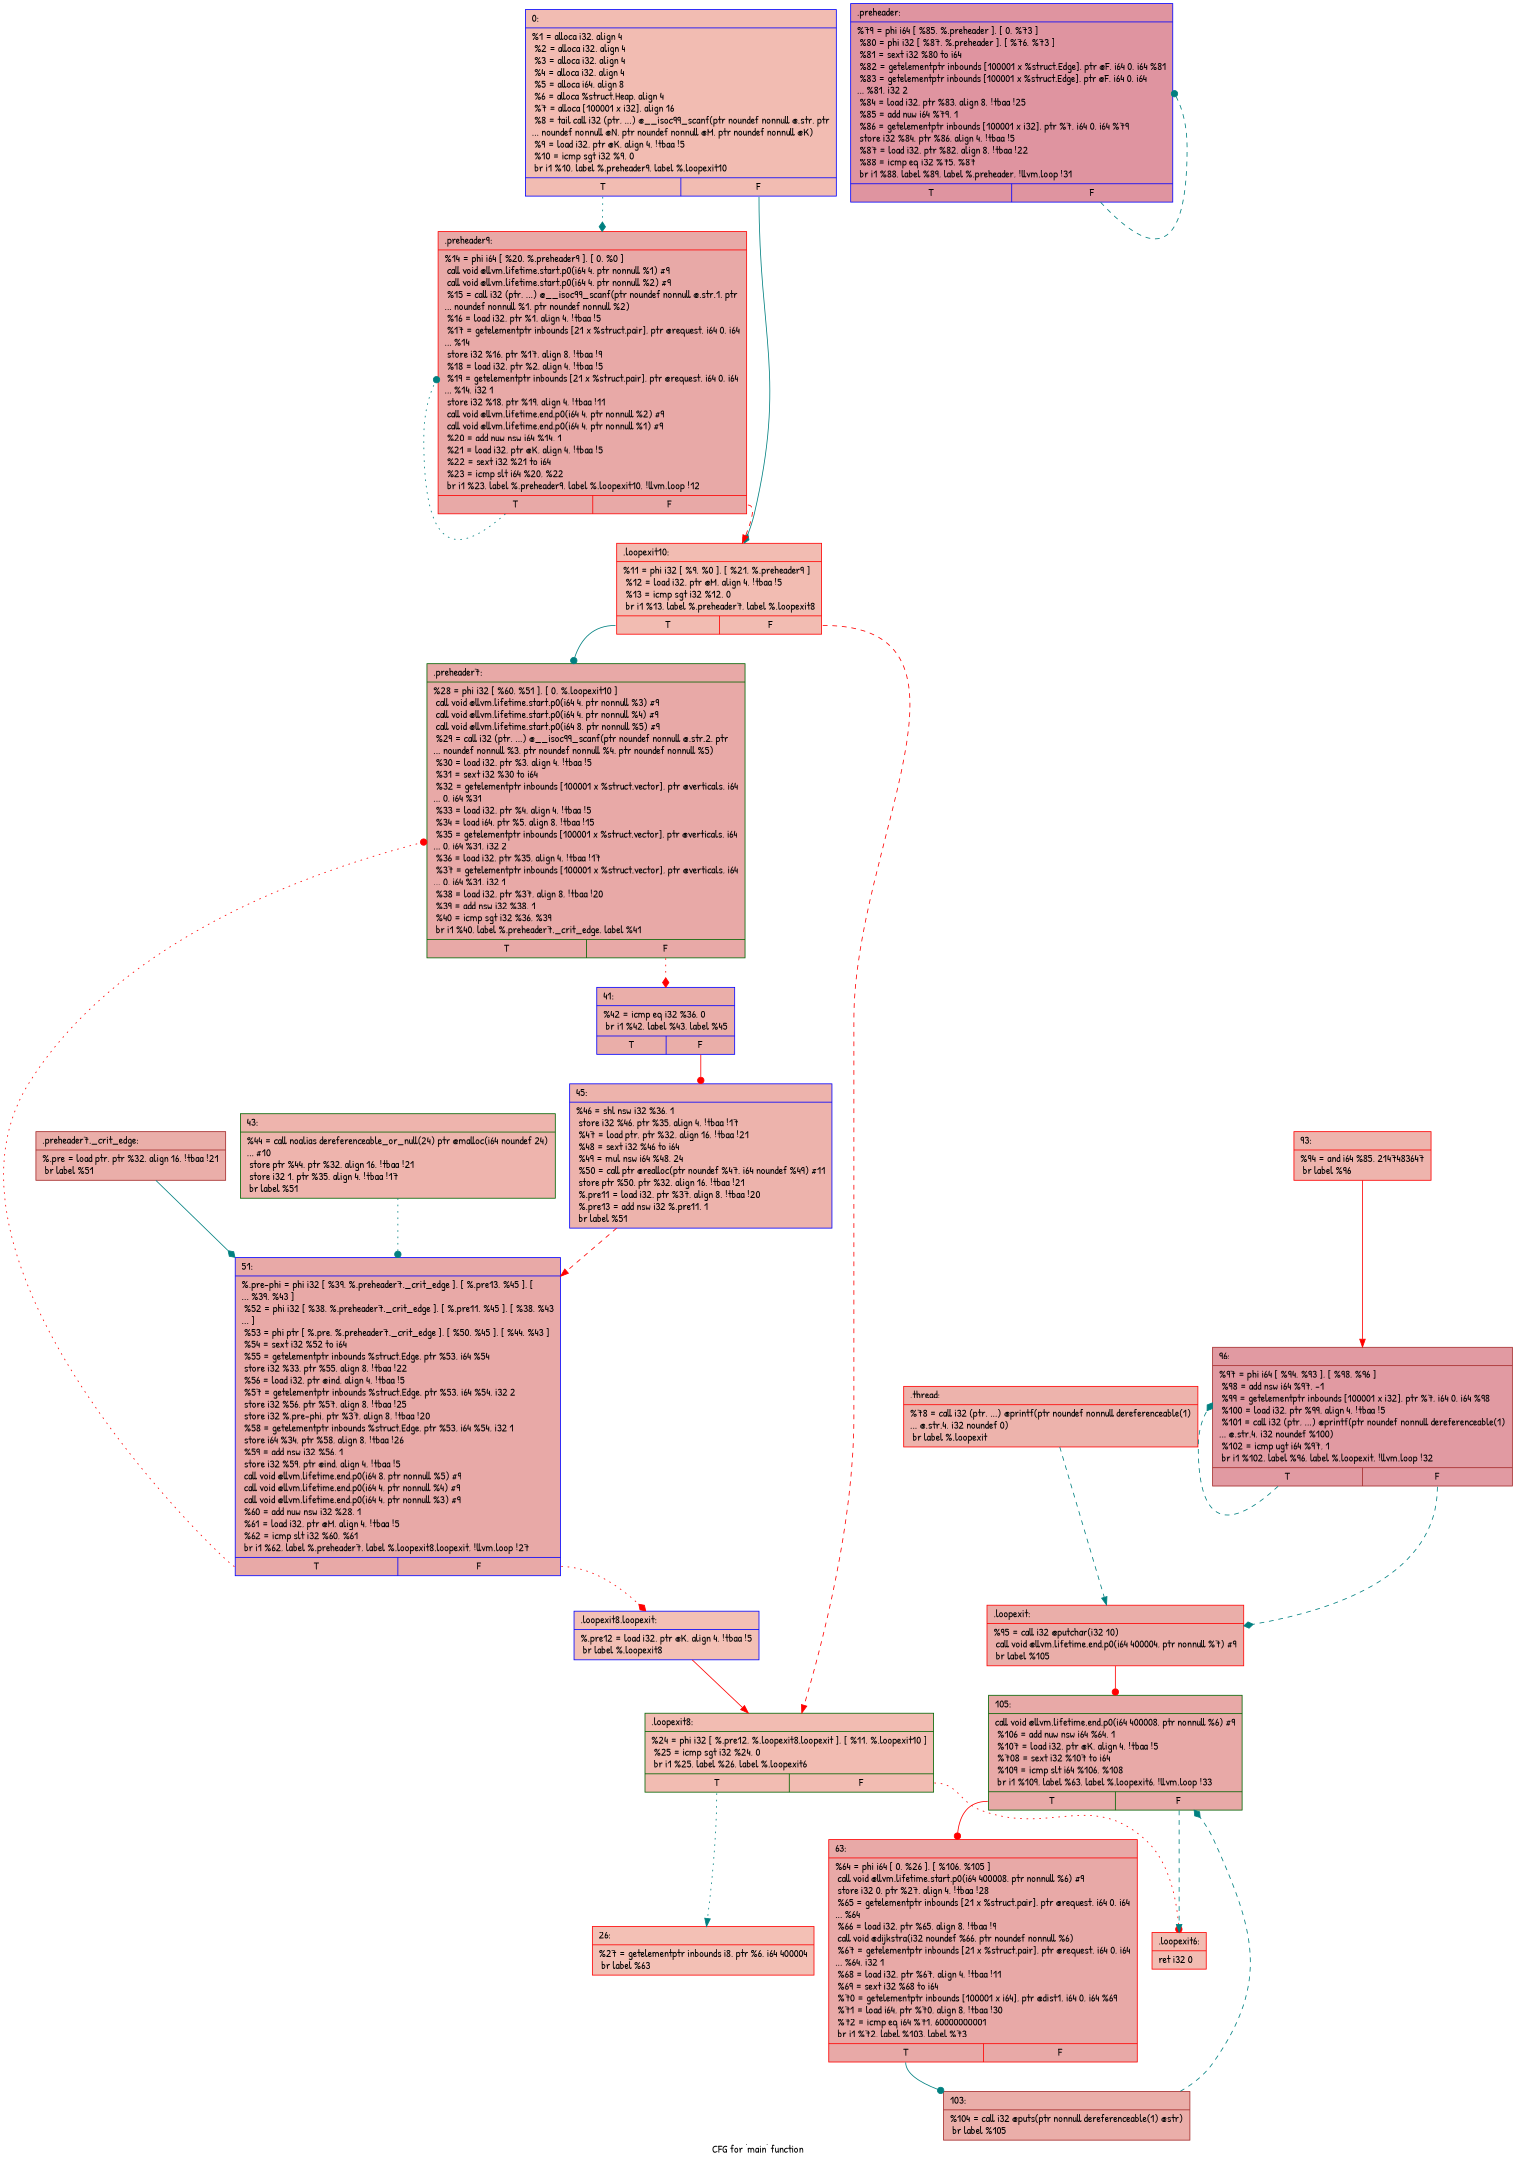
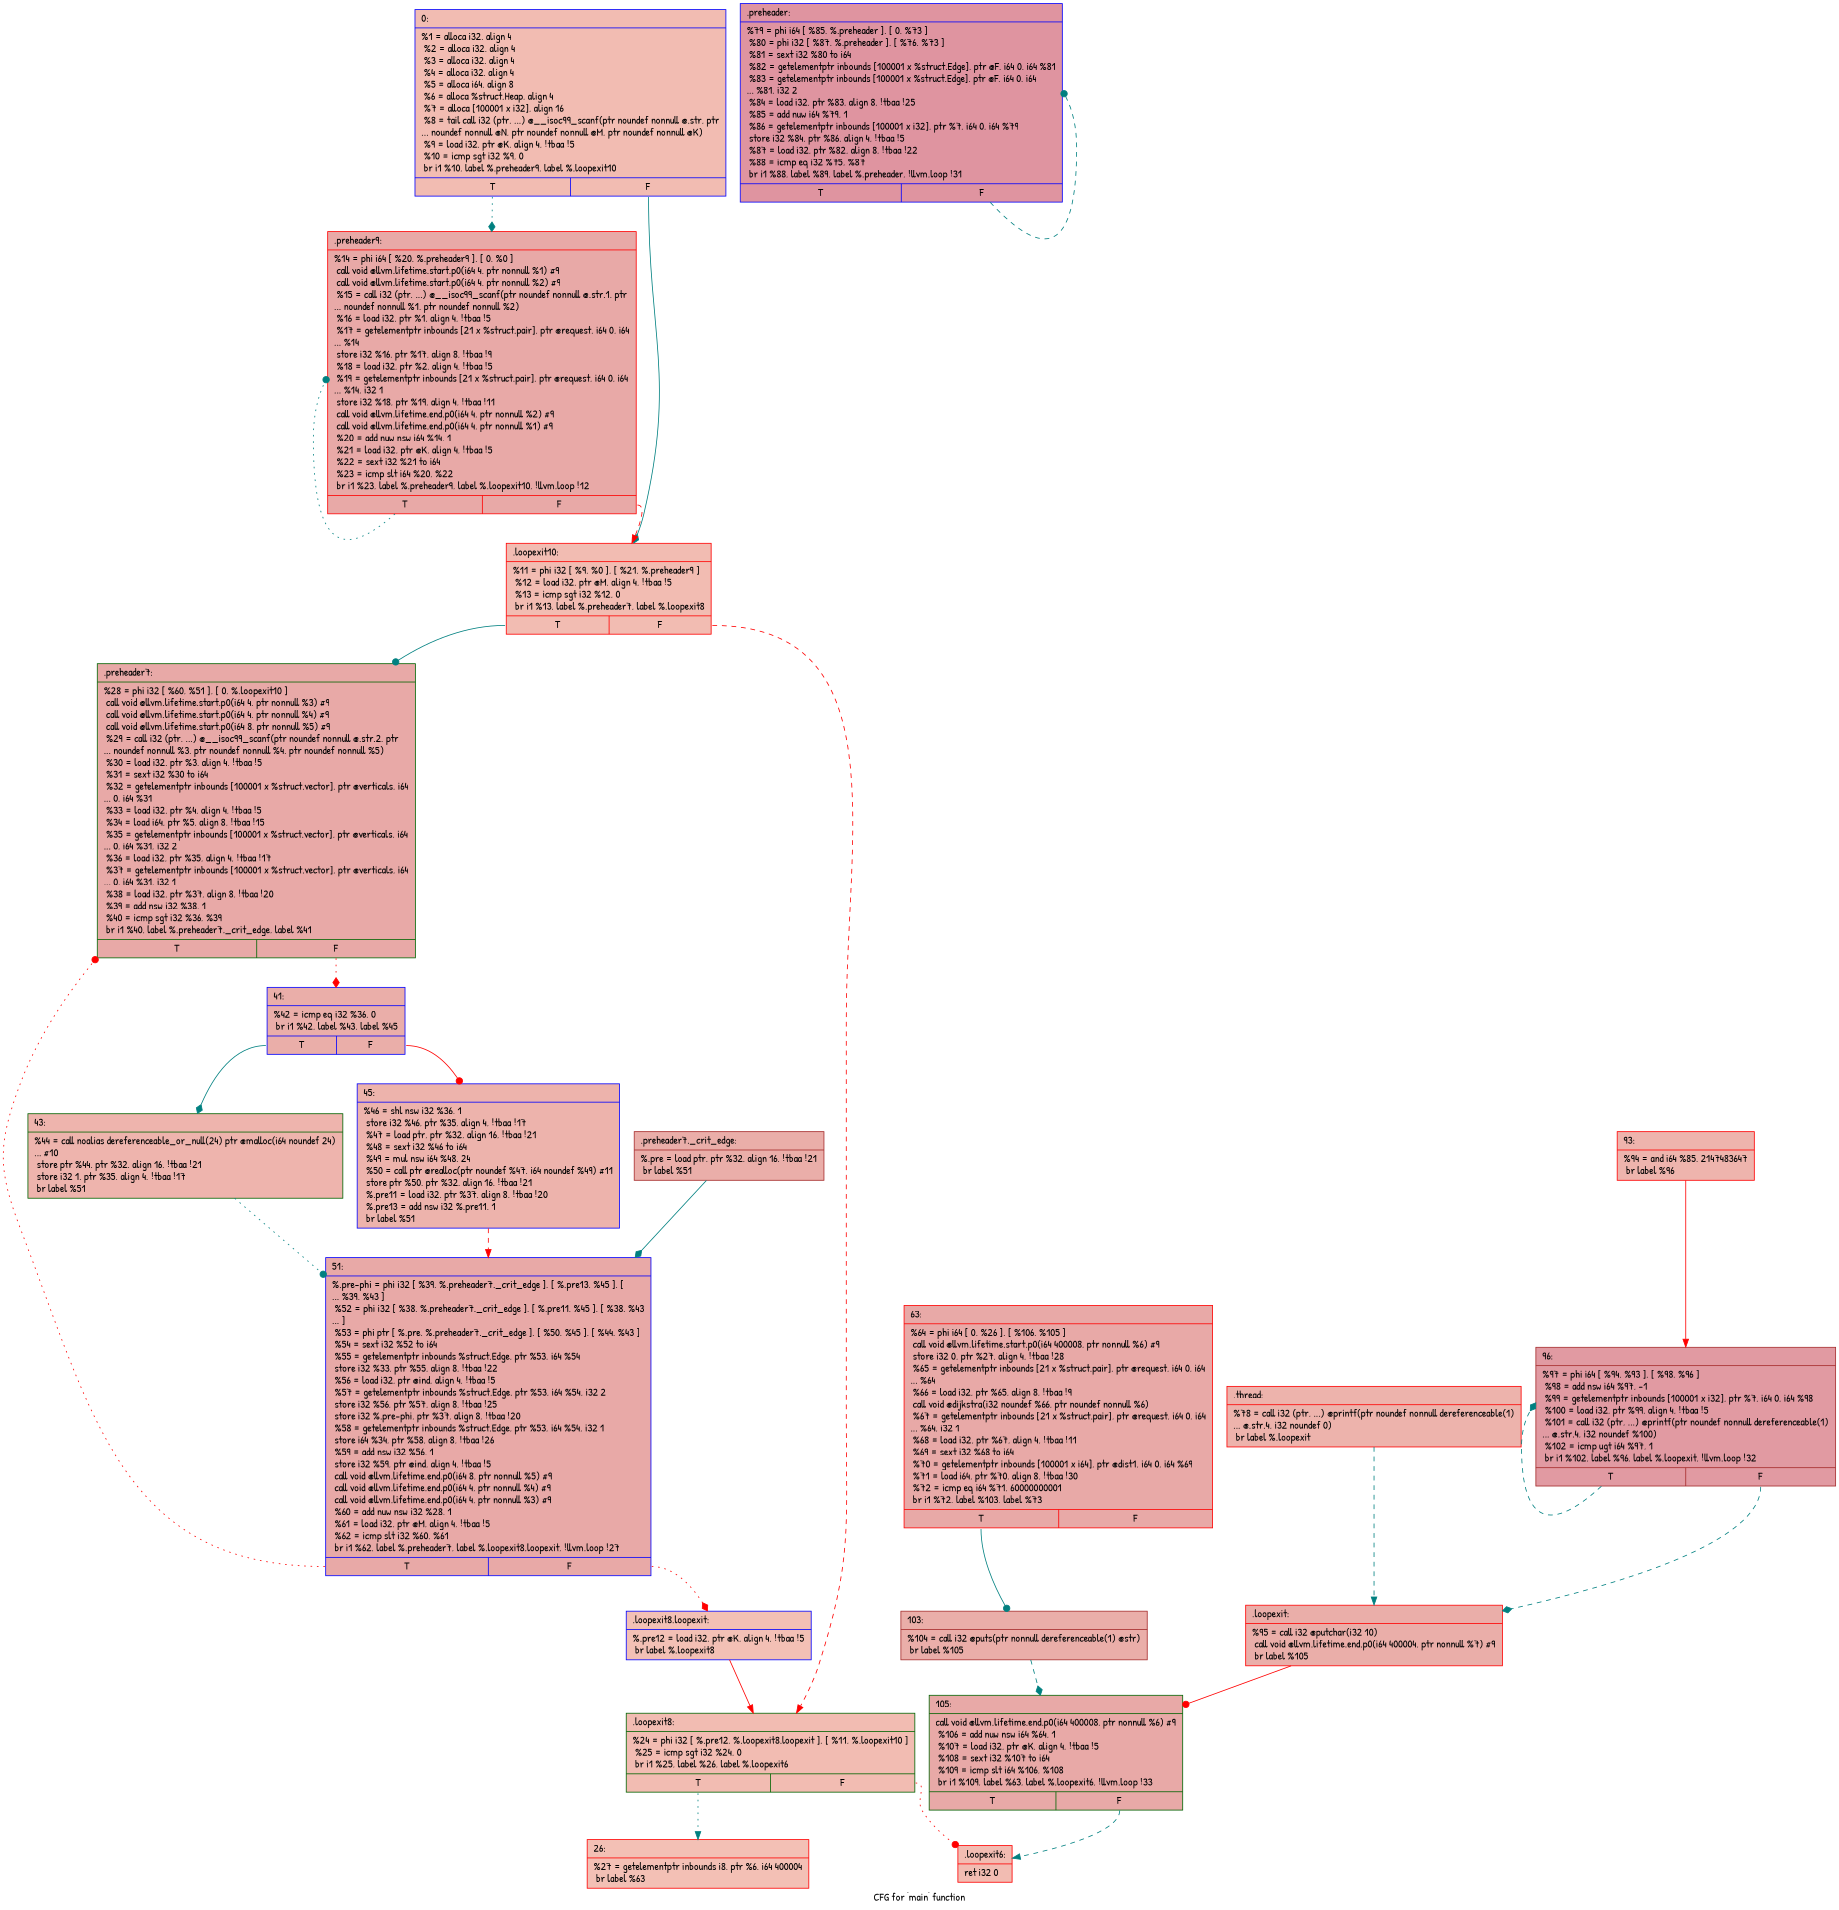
none -> (226, 1065)
(1053, 1758) -> (993, 1758)
(966, 1810) -> none
